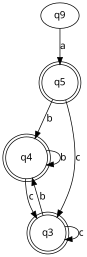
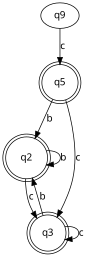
(63, 46) -> (63, 46)
(27, 158) -> (27, 158)
